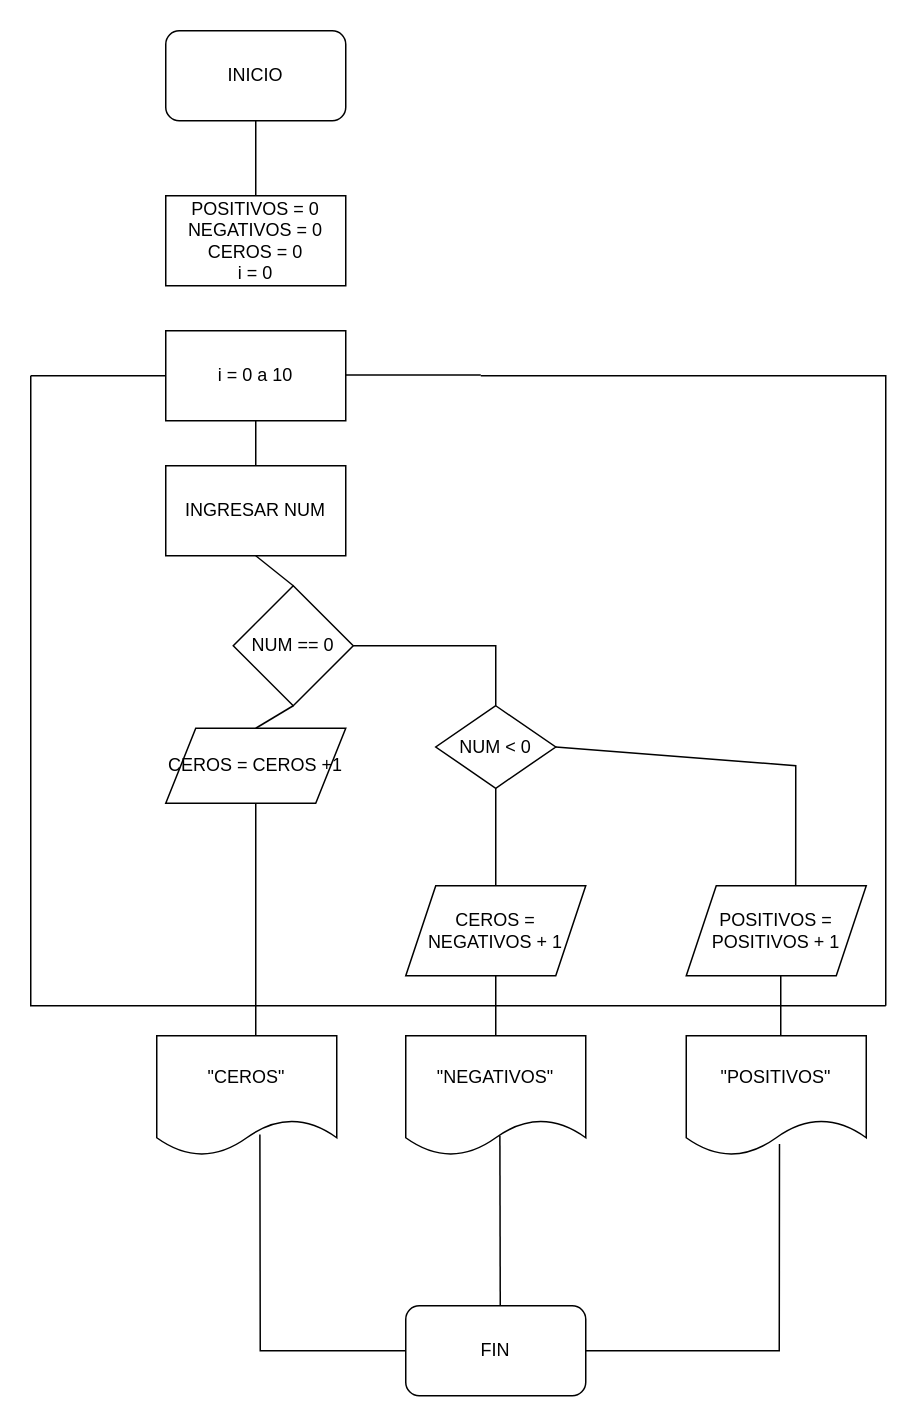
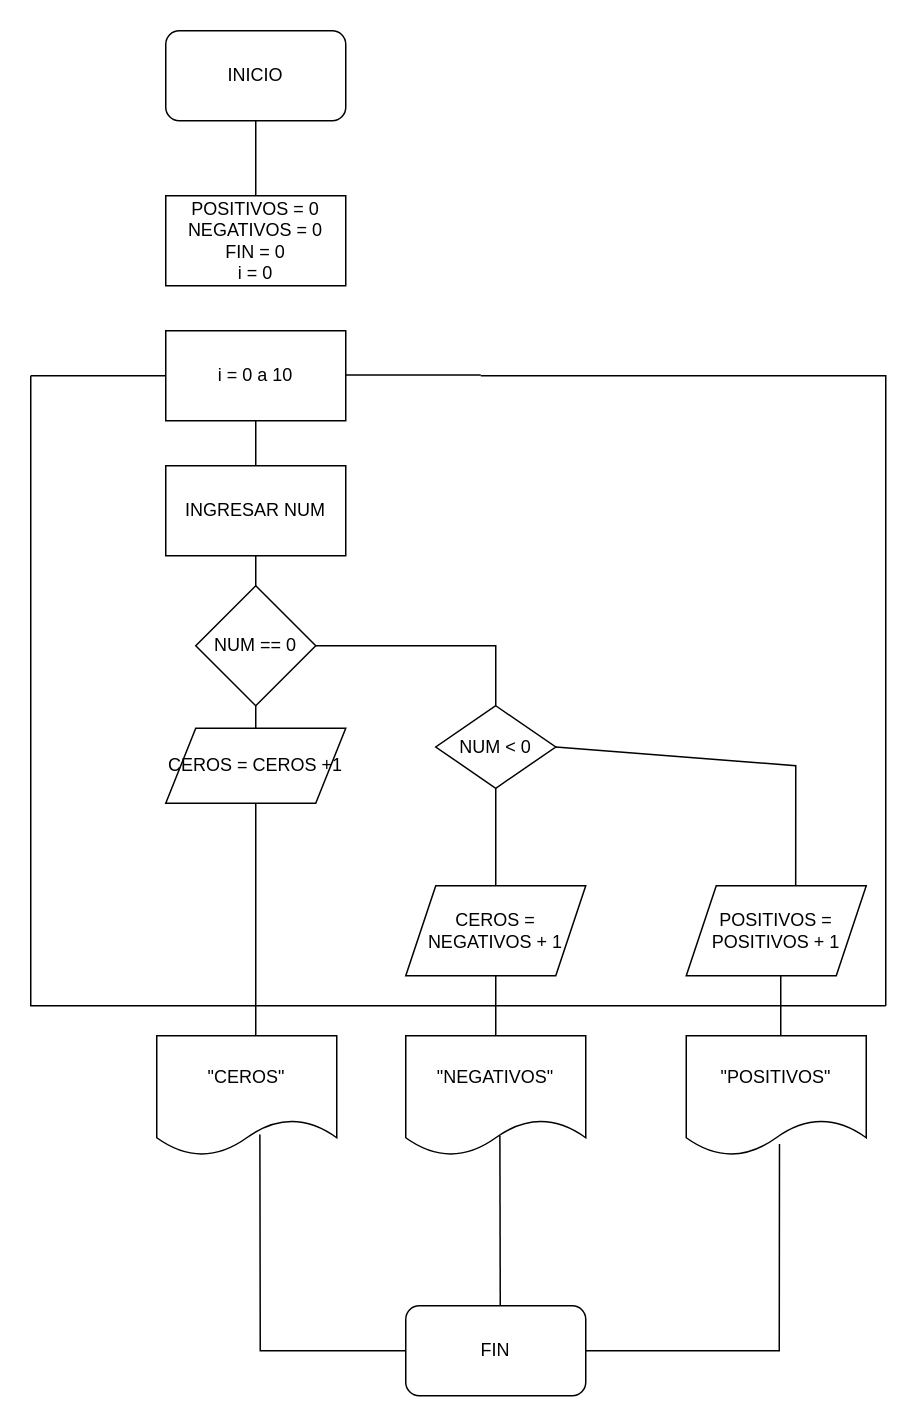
(256, 241) -> (256, 241)
(293, 646) -> (256, 646)
